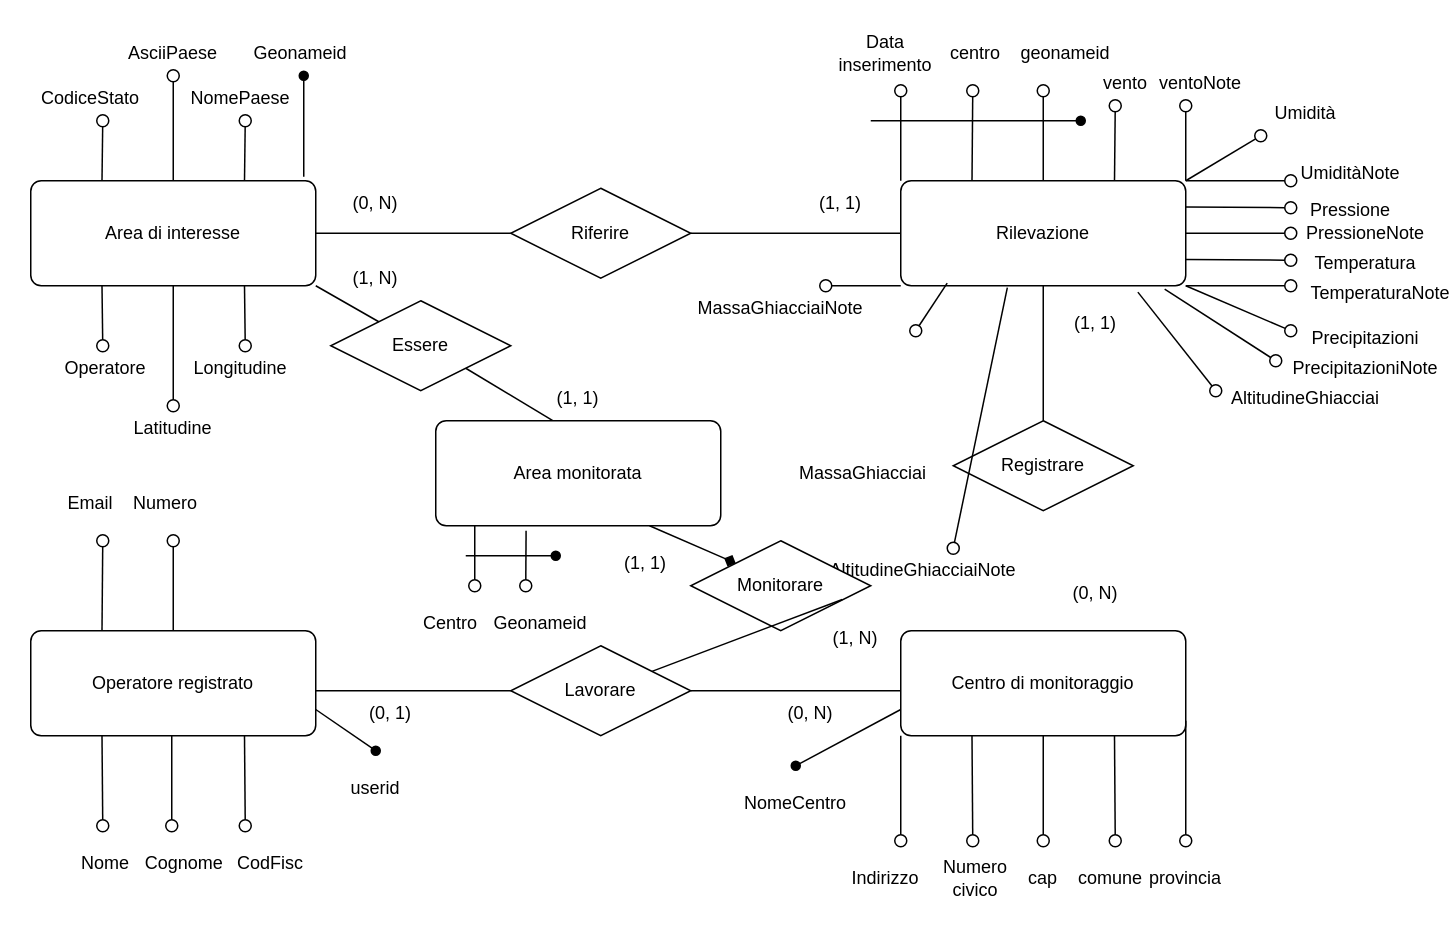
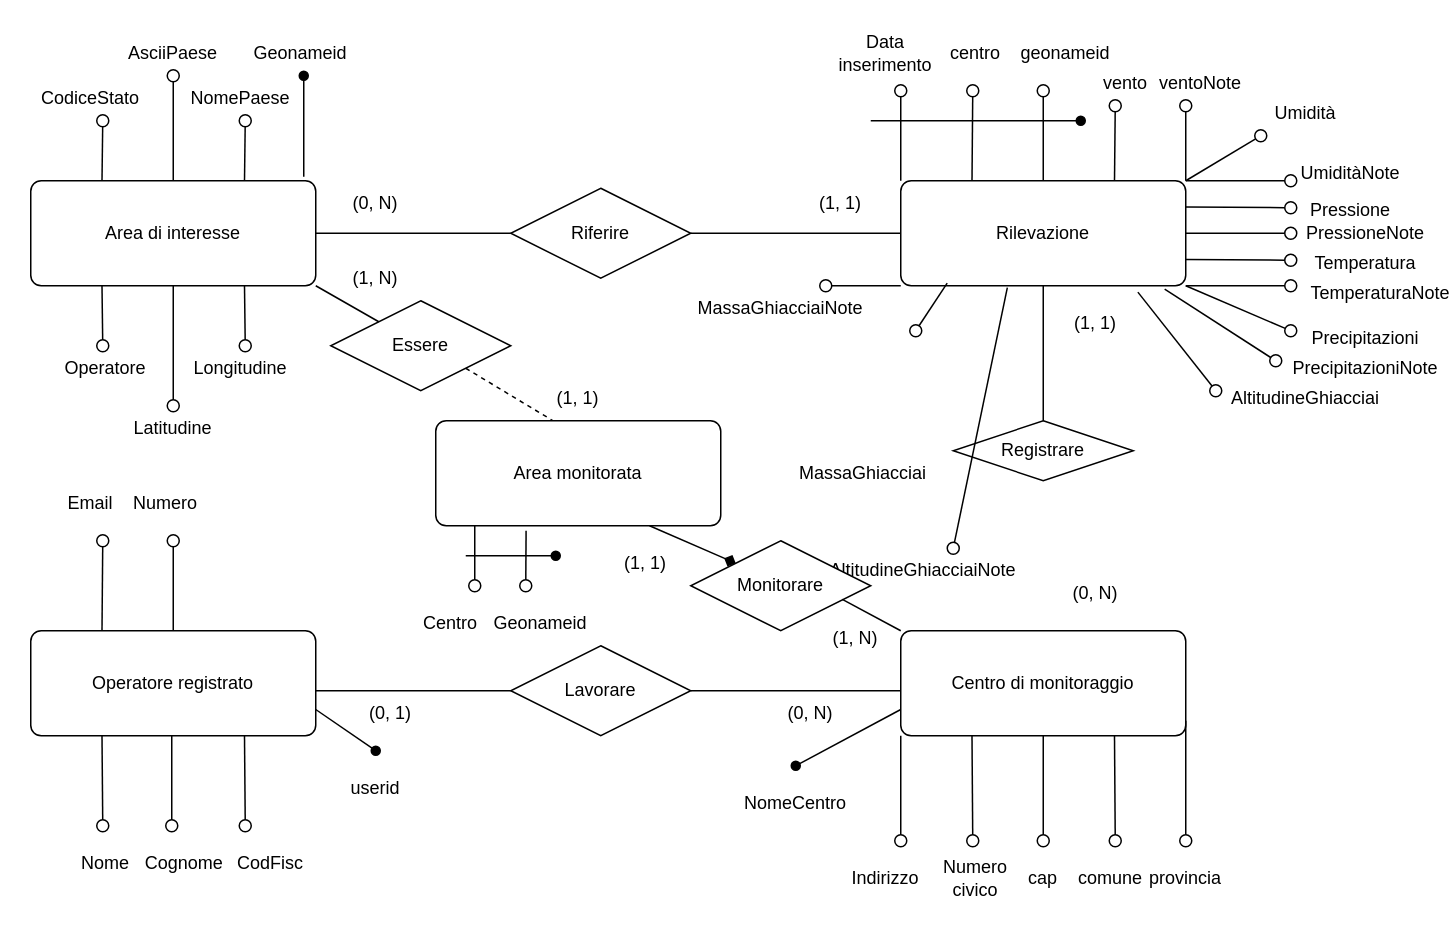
(510, 395) -> (510, 395)
(1043, 466) -> (1043, 451)
(748, 635) -> (872, 615)
